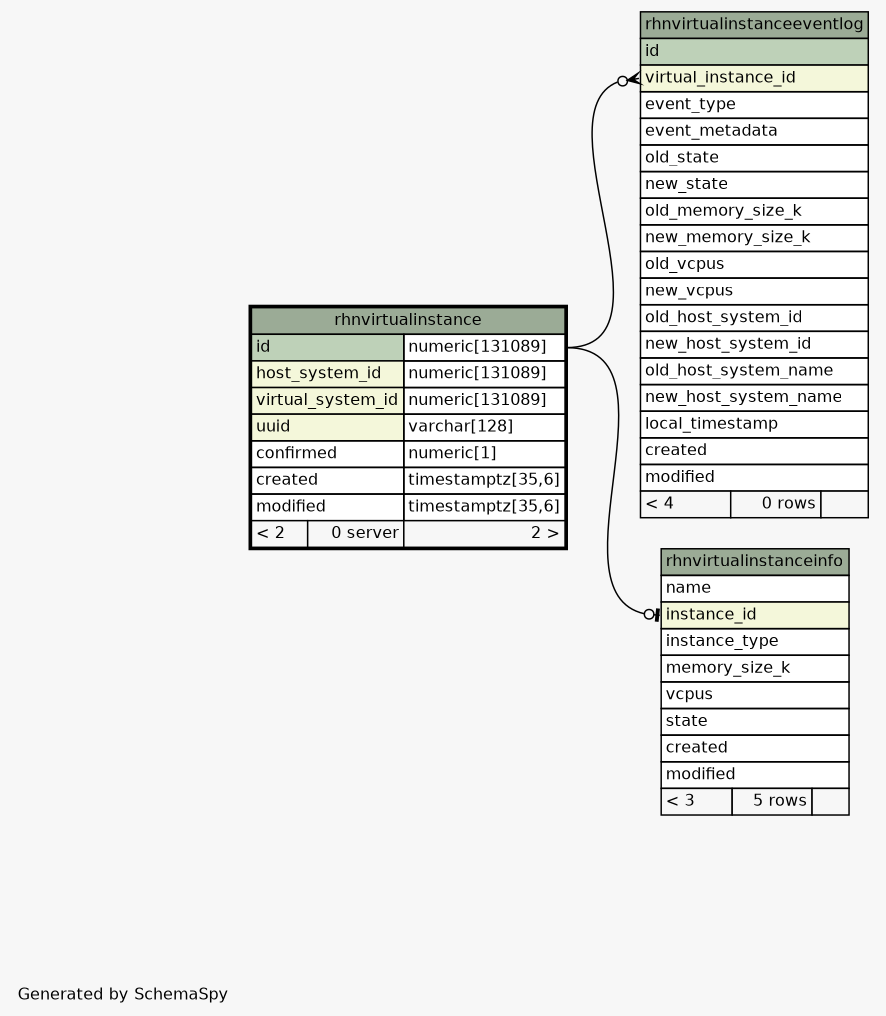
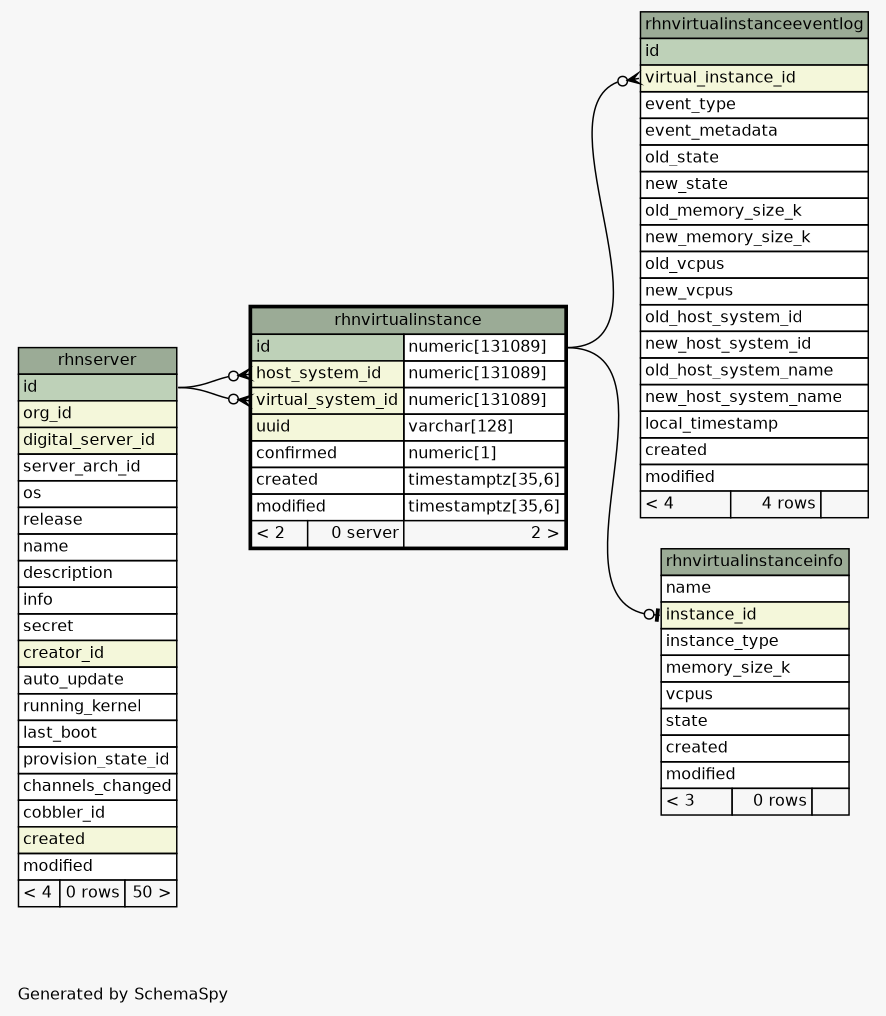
(789, 504) -> (789, 504)
none -> (97, 627)
(780, 801) -> (780, 801)
